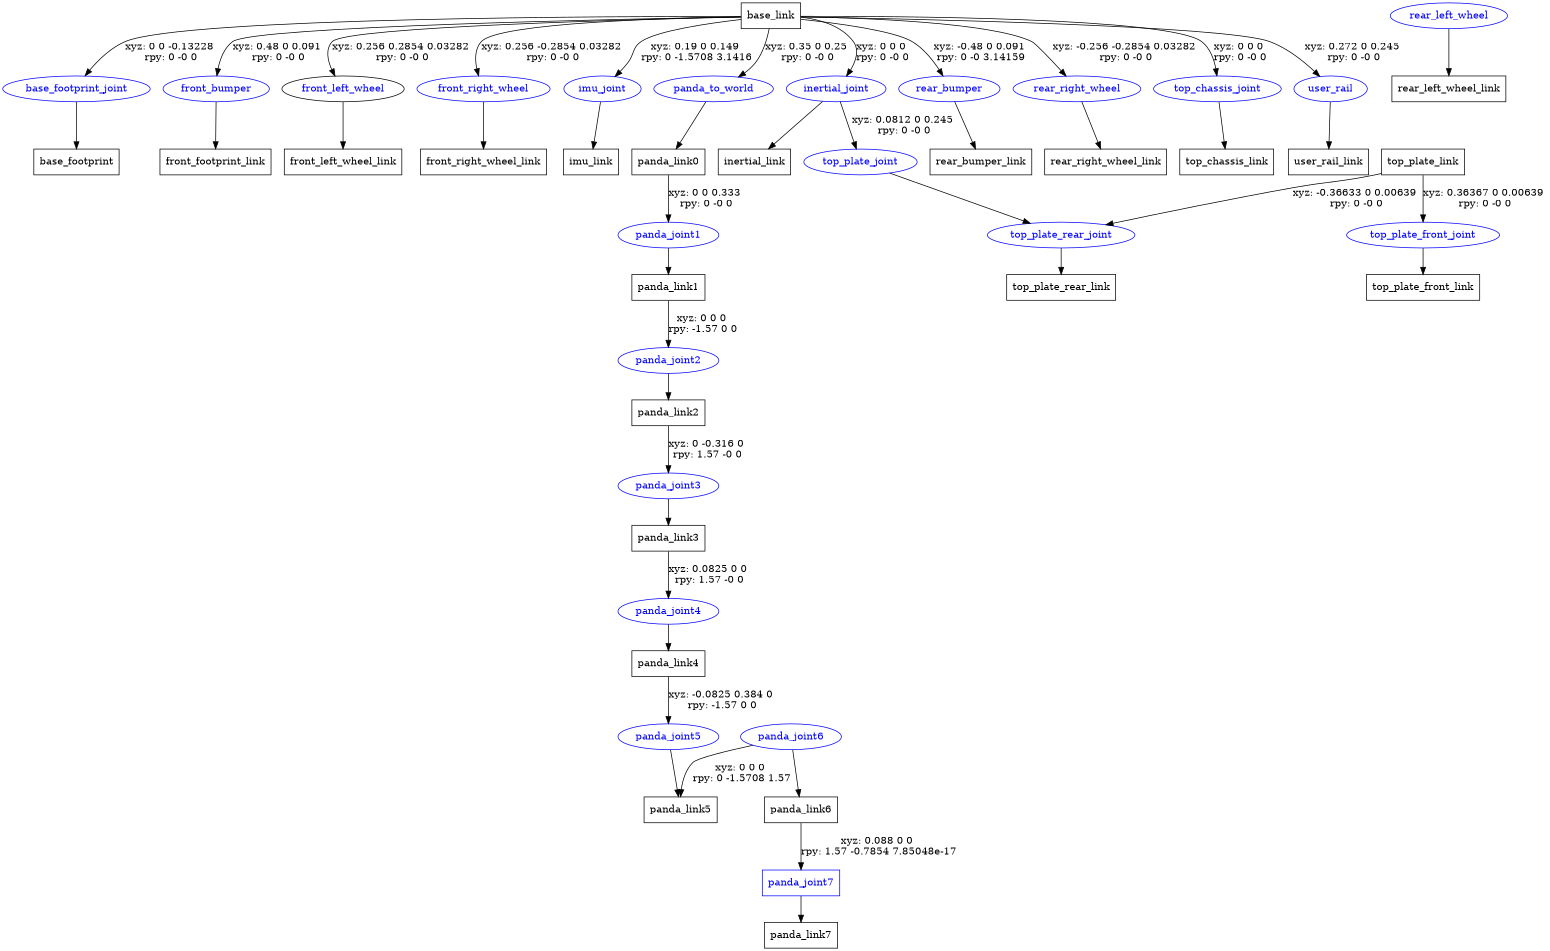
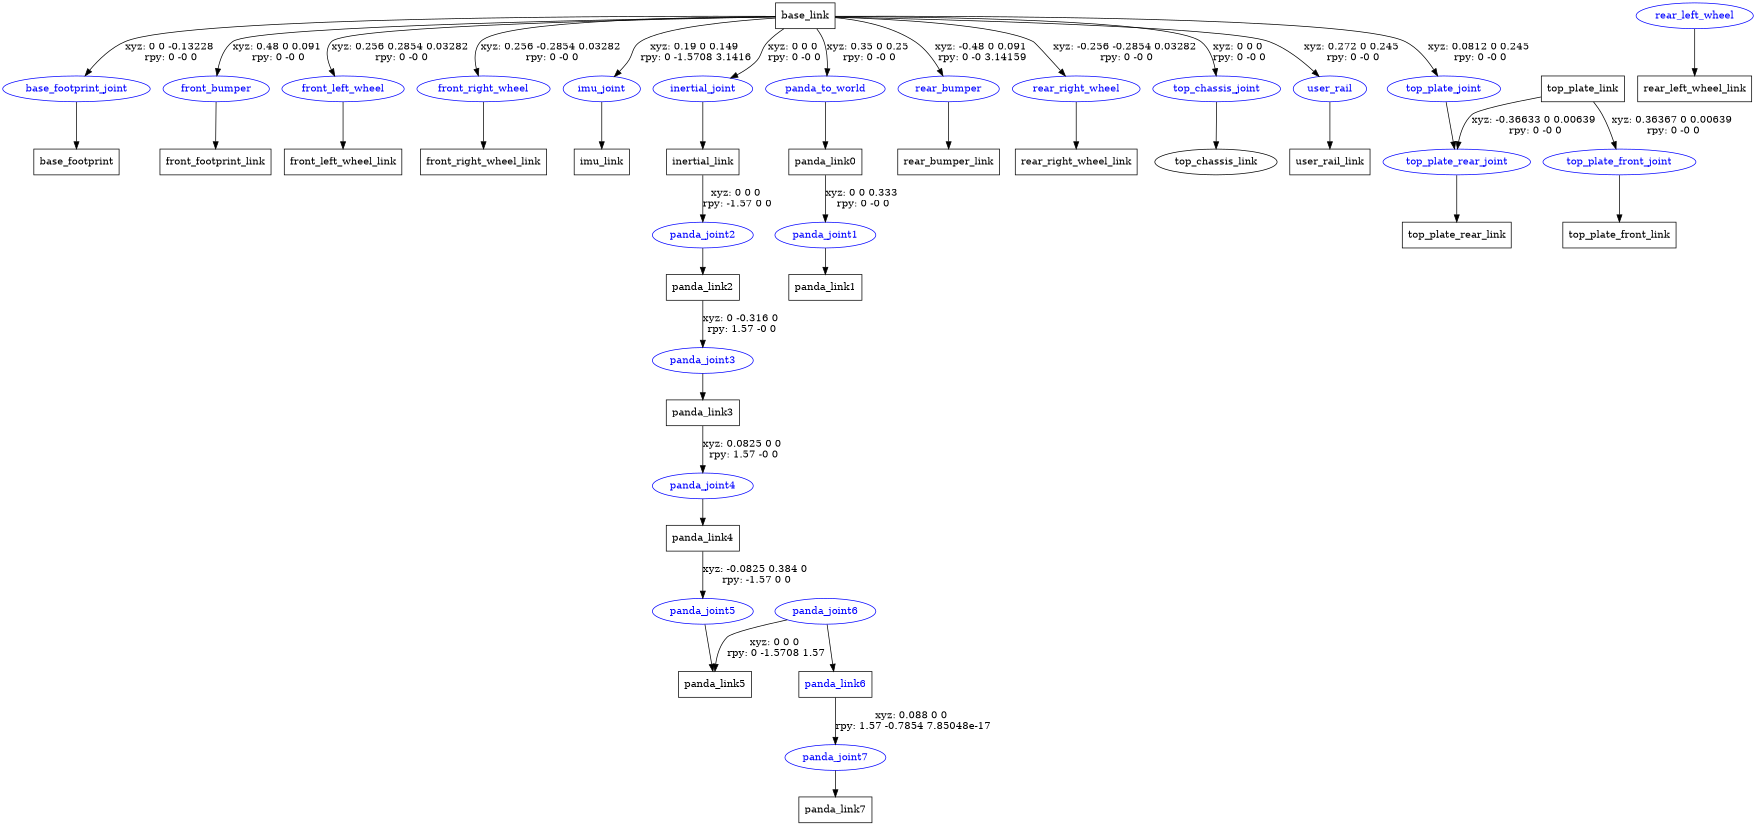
(343, 89) -> (343, 89)
(847, 122) -> (1141, 19)
(1227, 162) -> (1216, 162)
(668, 320) -> (703, 195)
(801, 810) -> (835, 684)
(801, 883) -> (835, 758)
